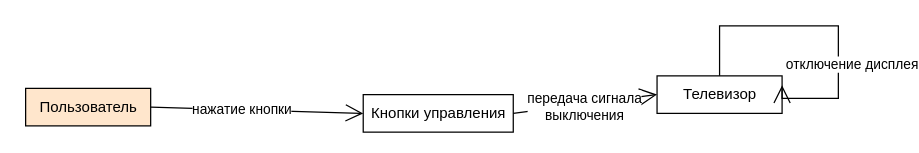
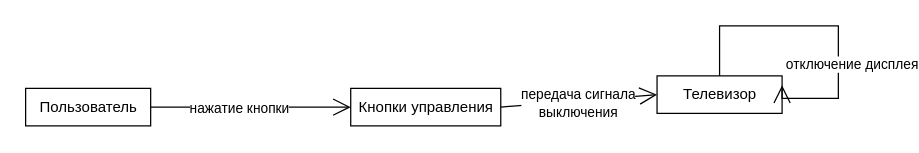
(88, 107) -> (88, 107)
(438, 113) -> (426, 107)
